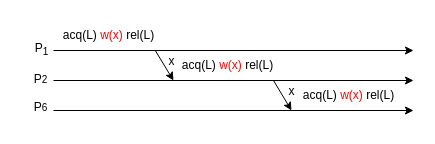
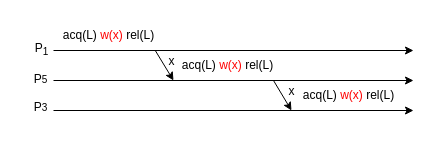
(41, 80) -> (41, 80)
(41, 108) -> (41, 108)
